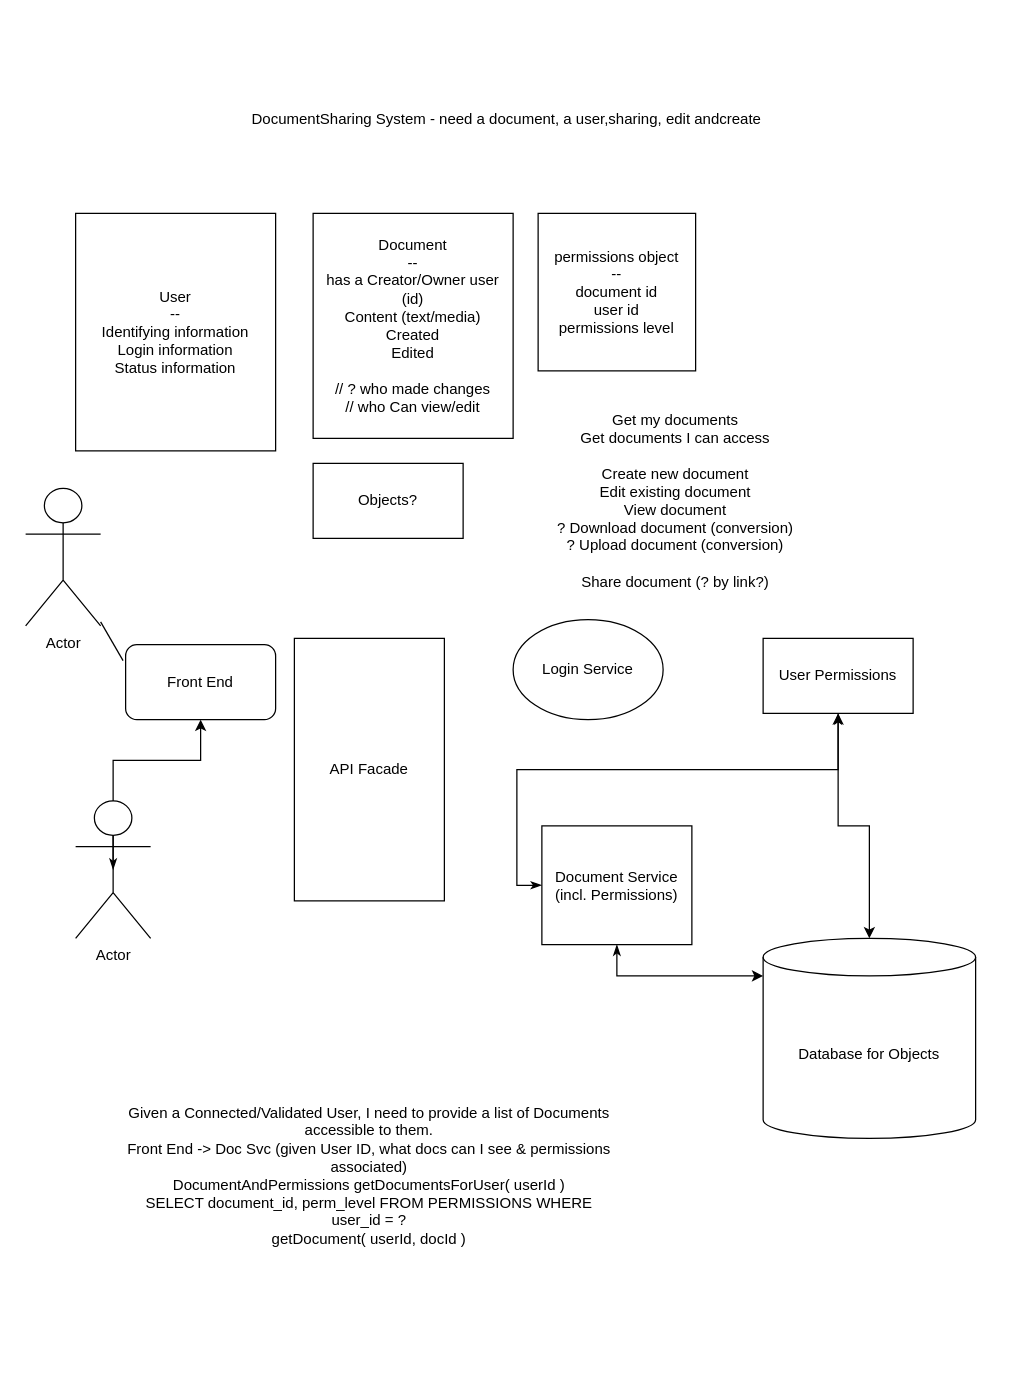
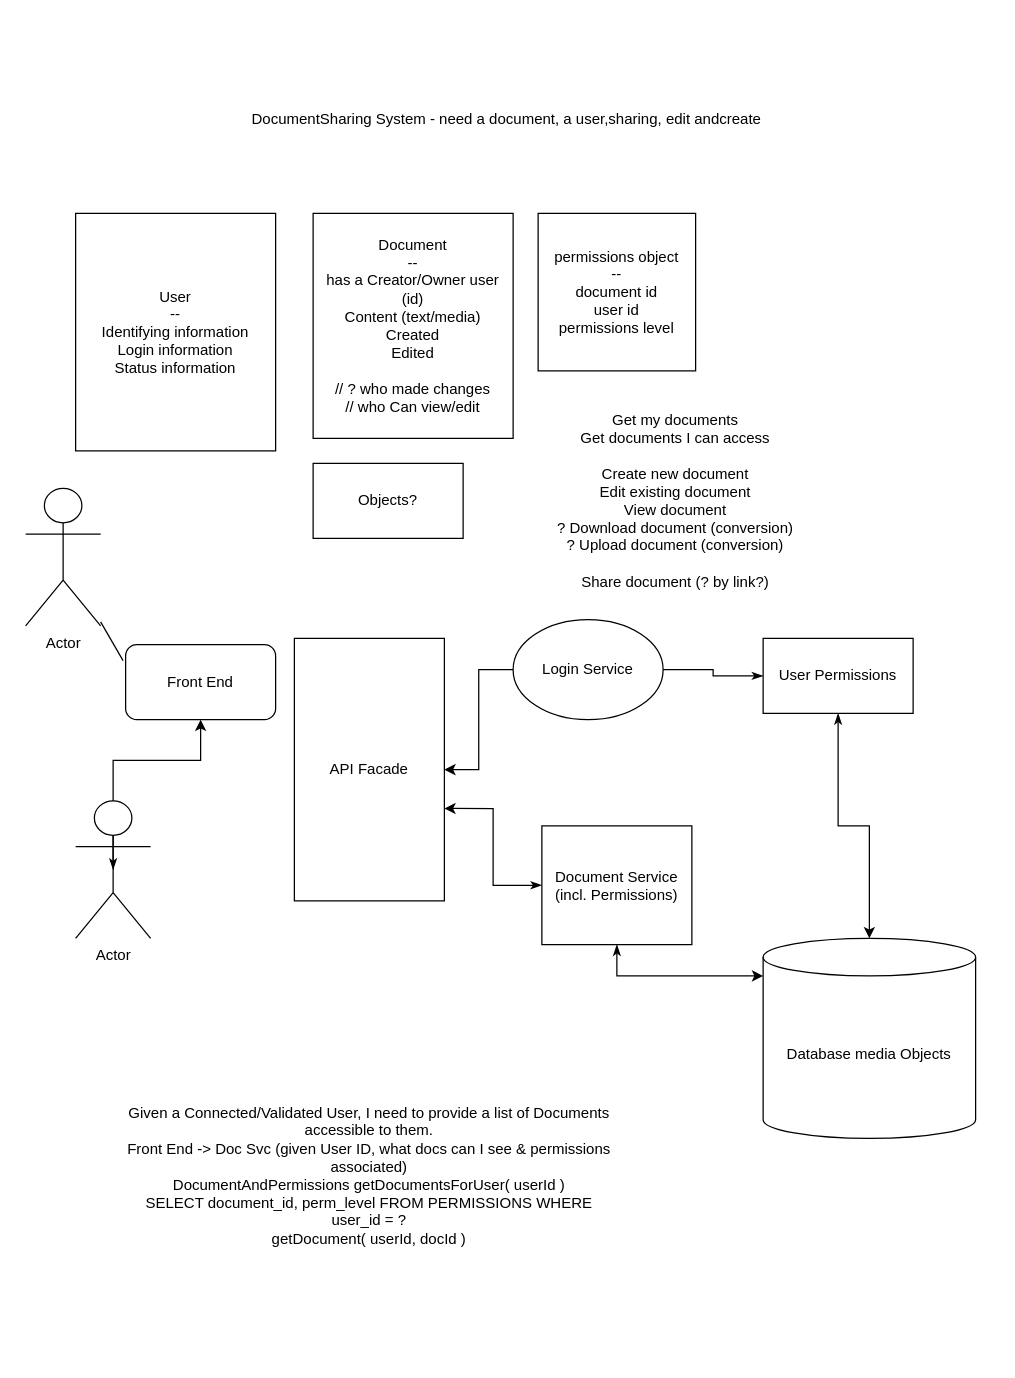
none -> (712, 669)
none -> (479, 715)
(618, 769) -> (493, 840)
(869, 1054) -> (869, 1054)
